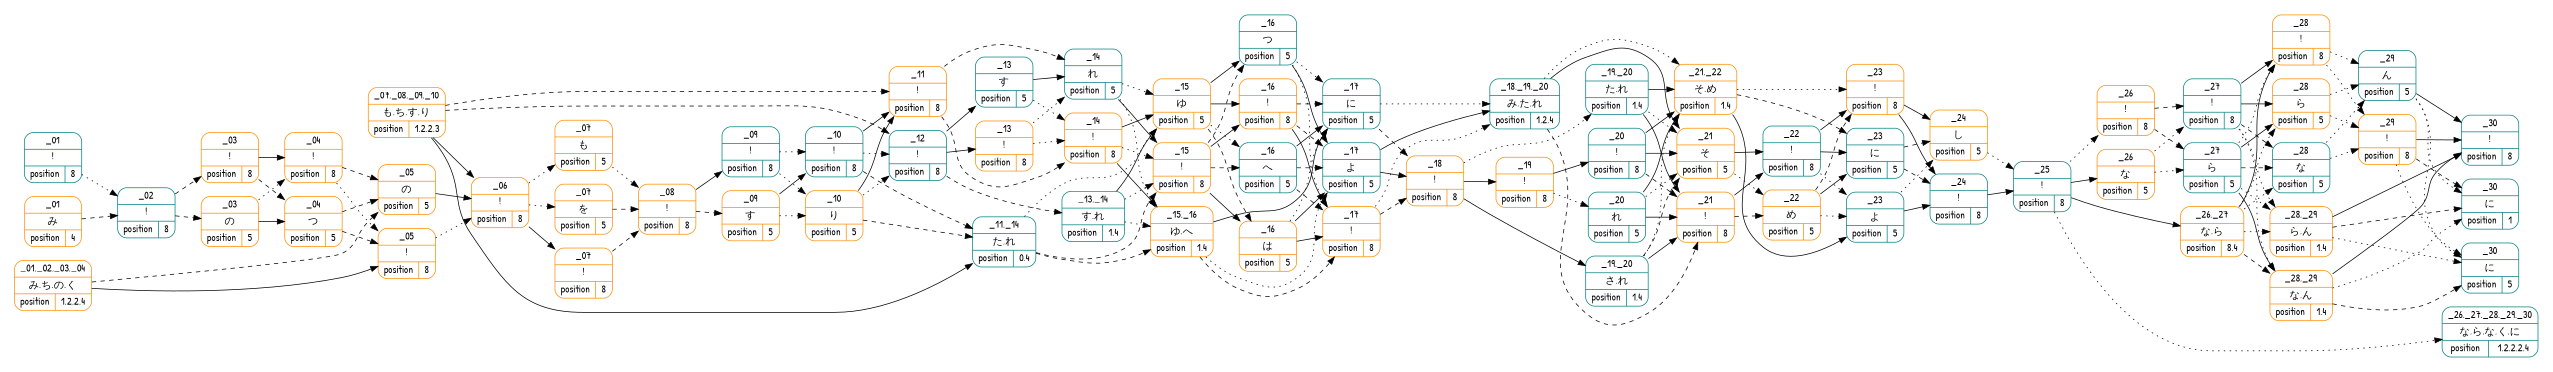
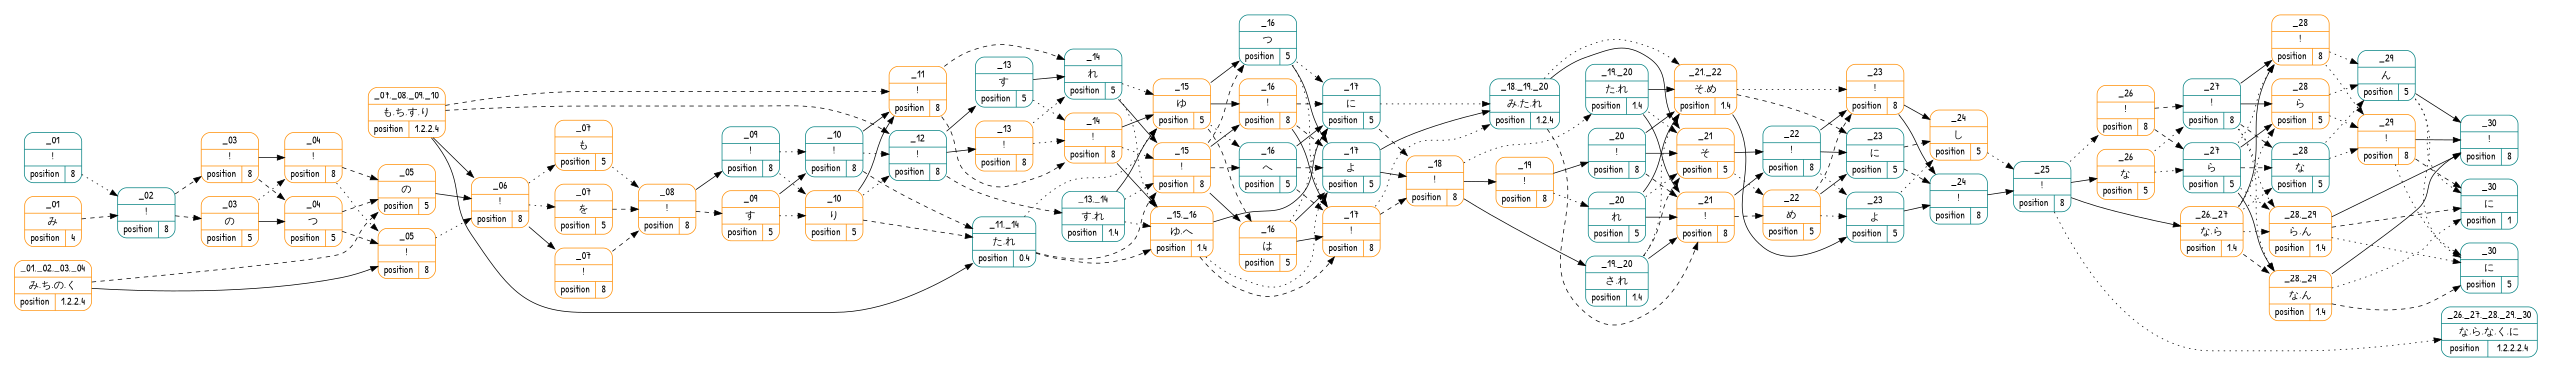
(427, 129) -> (427, 129)
(2233, 248) -> (2232, 248)
